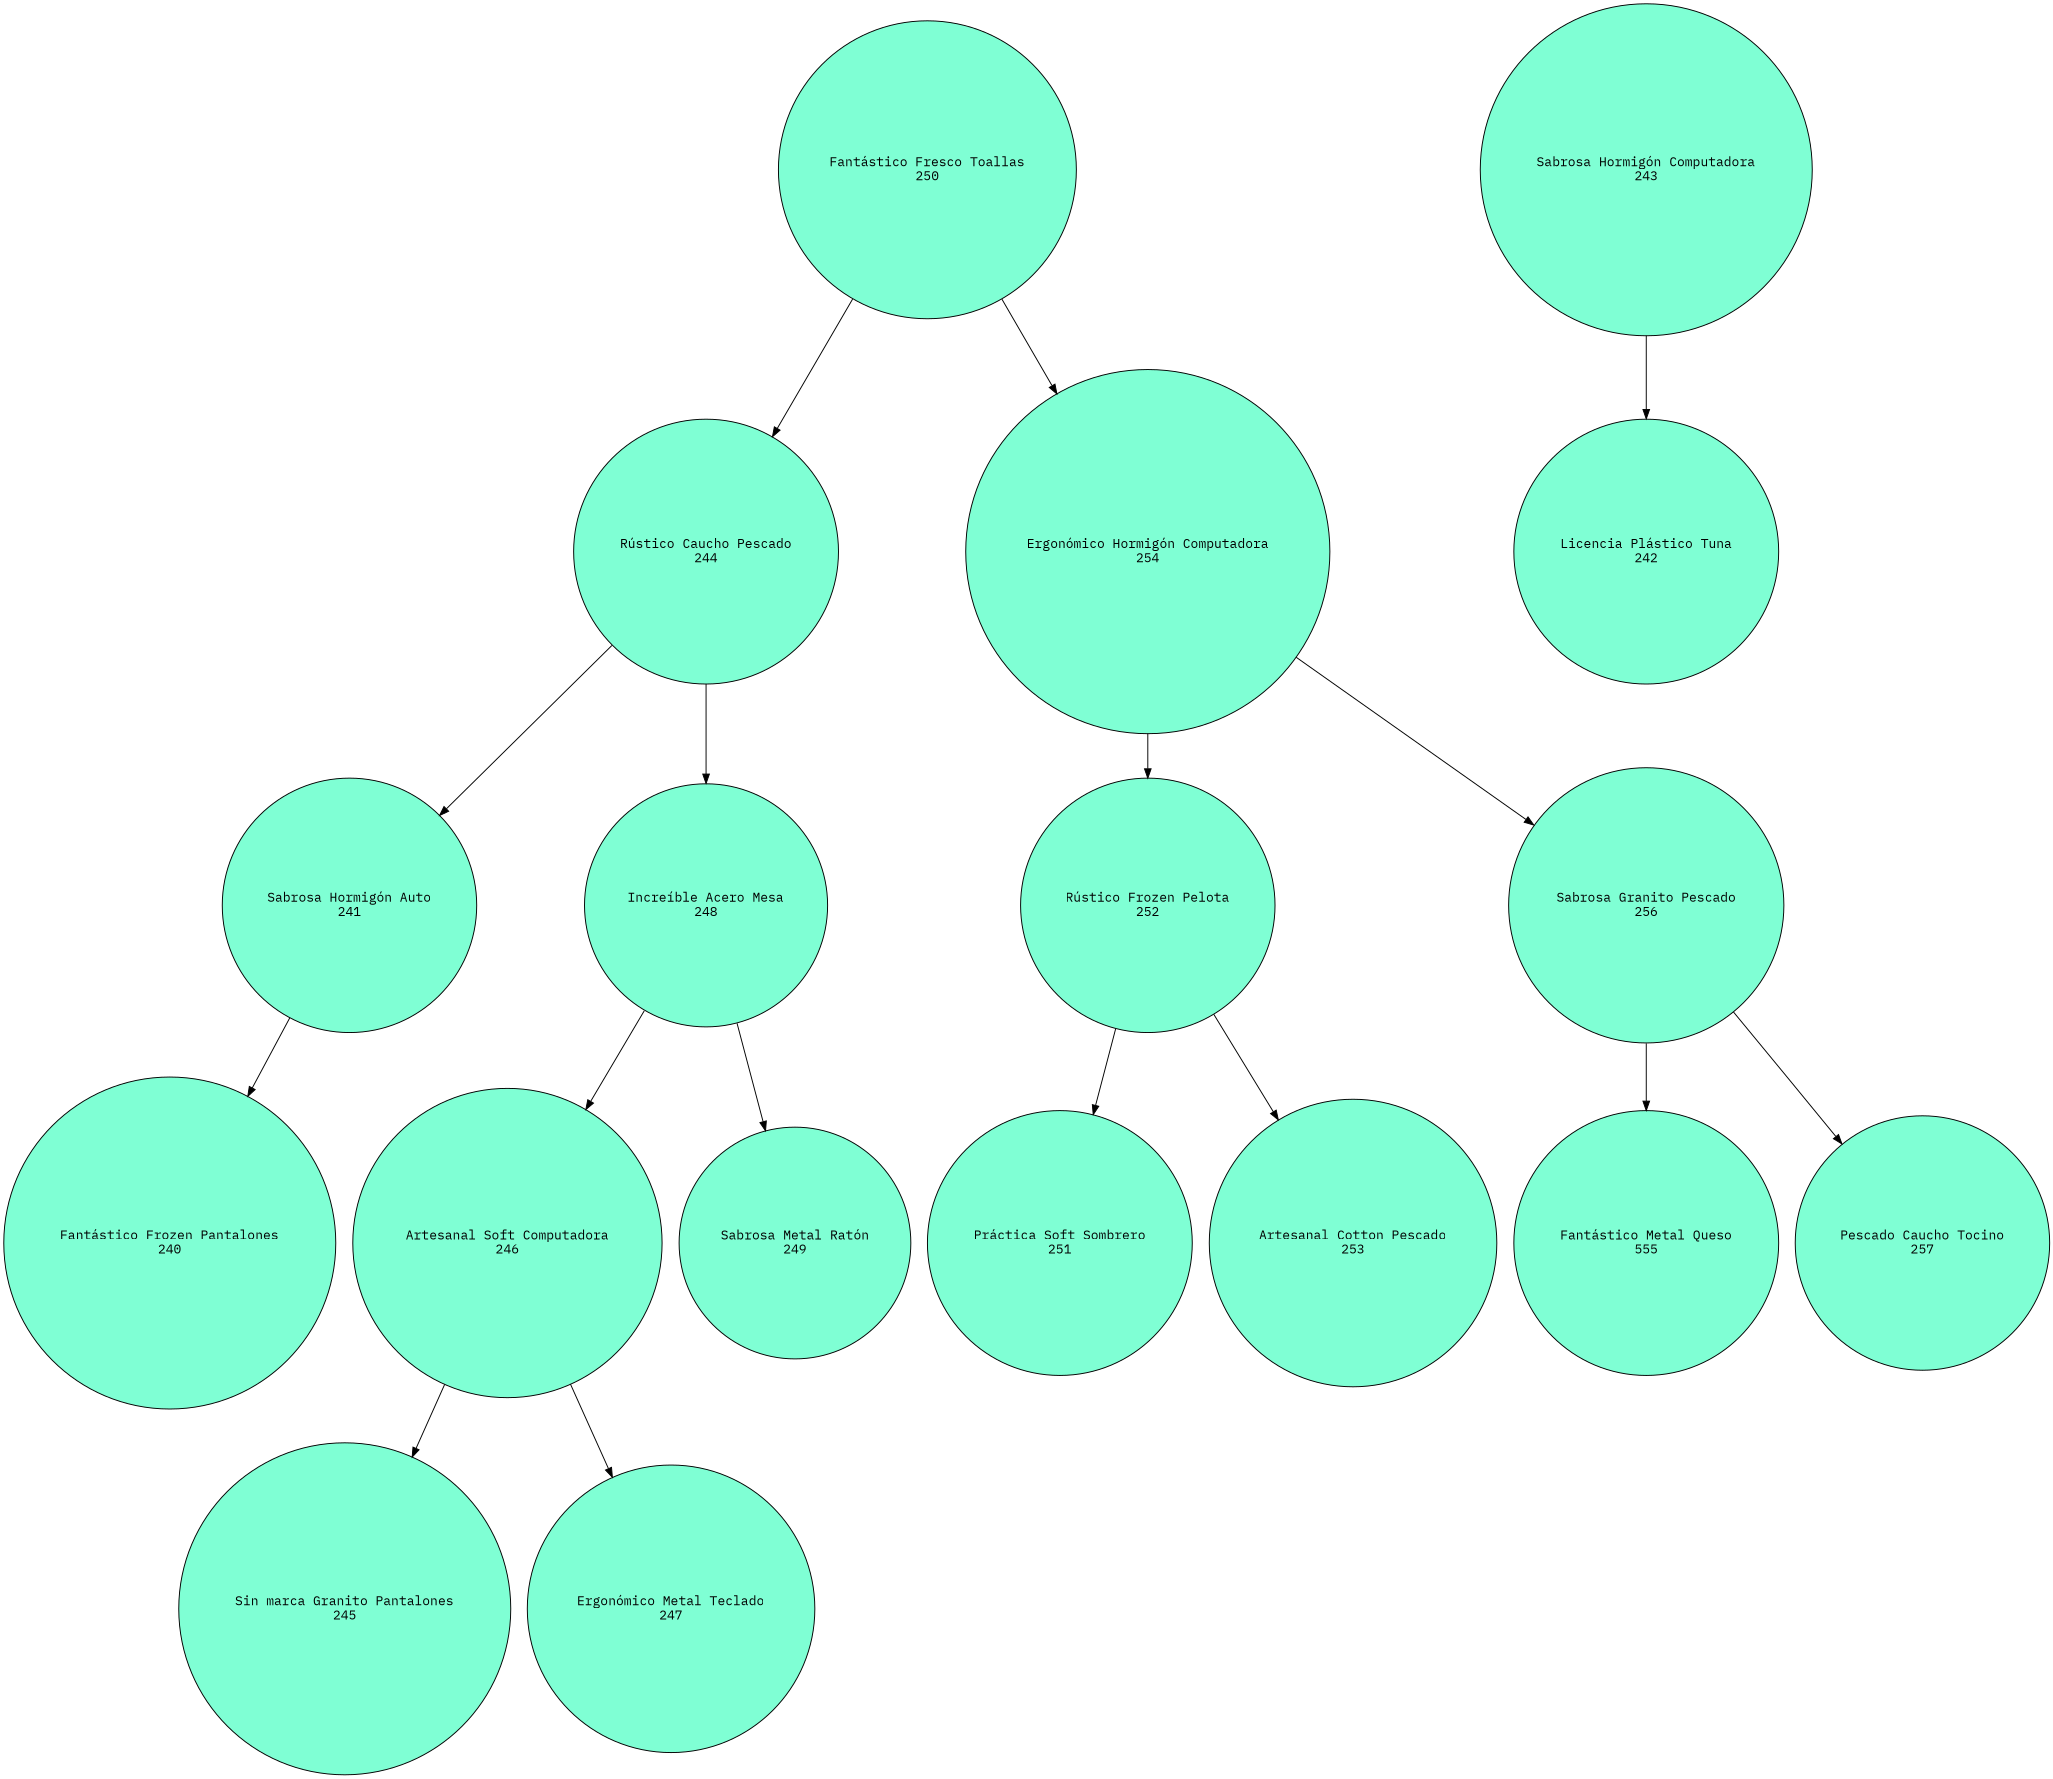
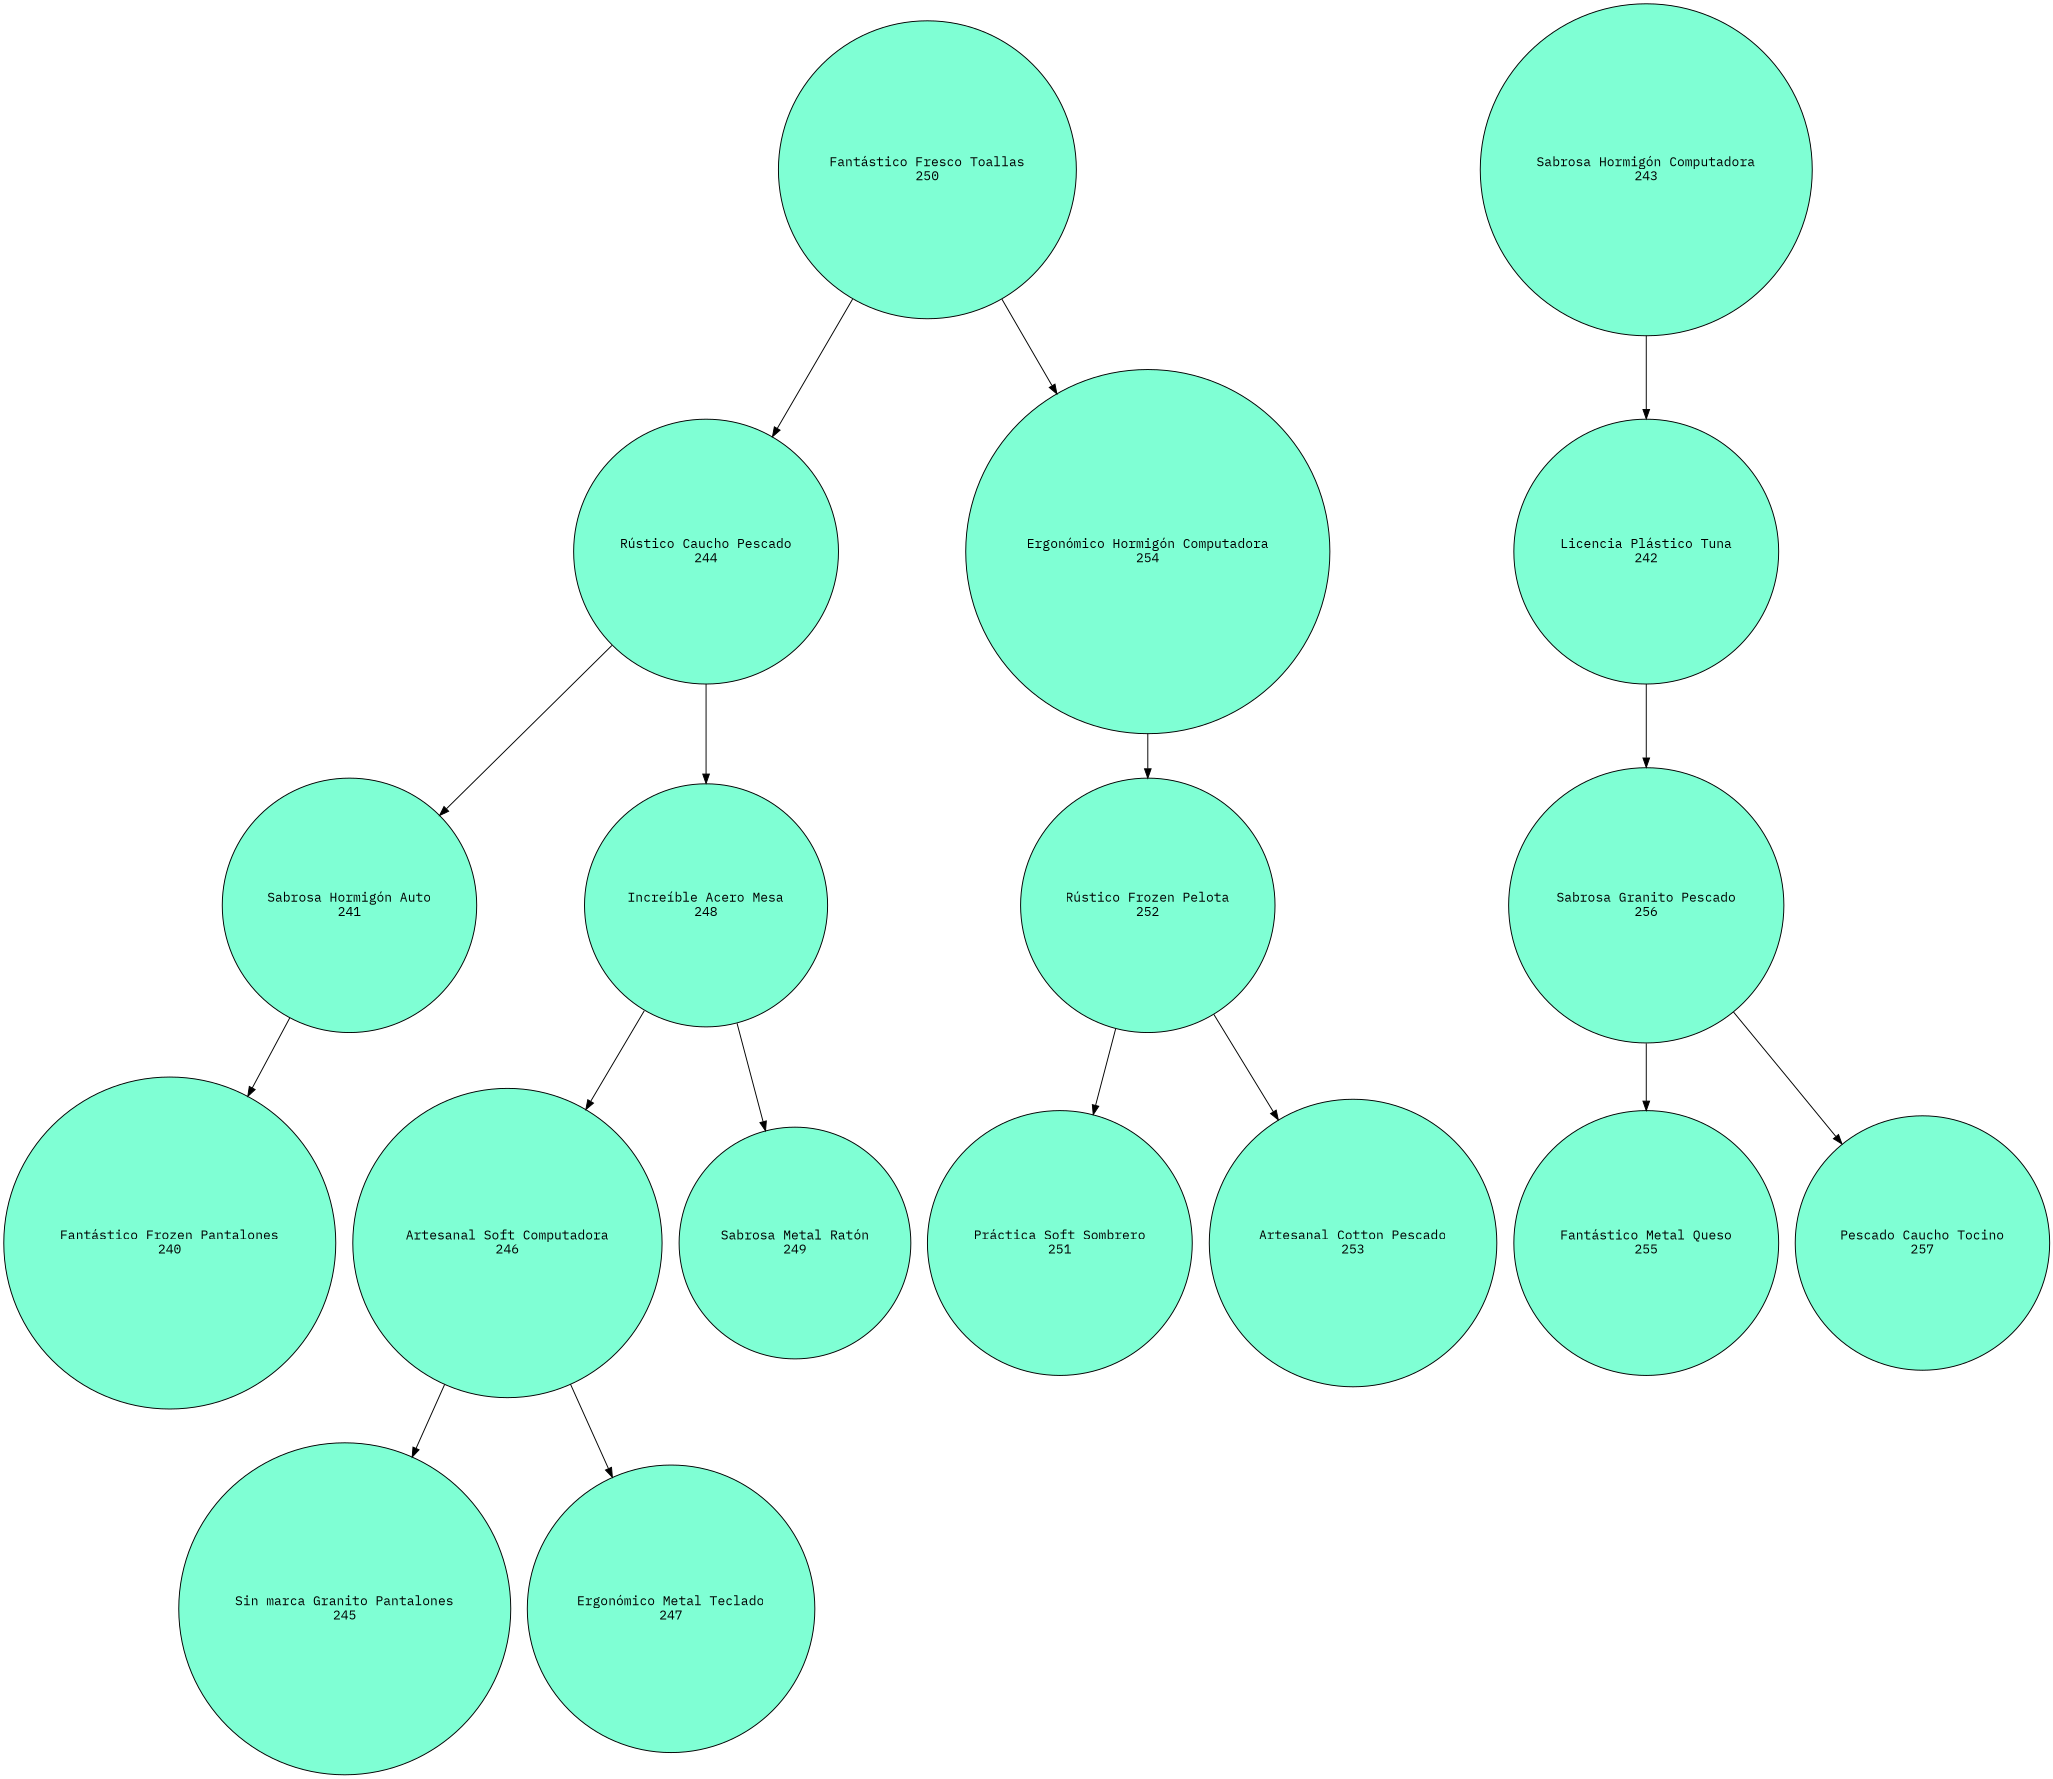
(1411, 738) -> (1646, 721)
(1646, 1243) -> (1646, 1243)
